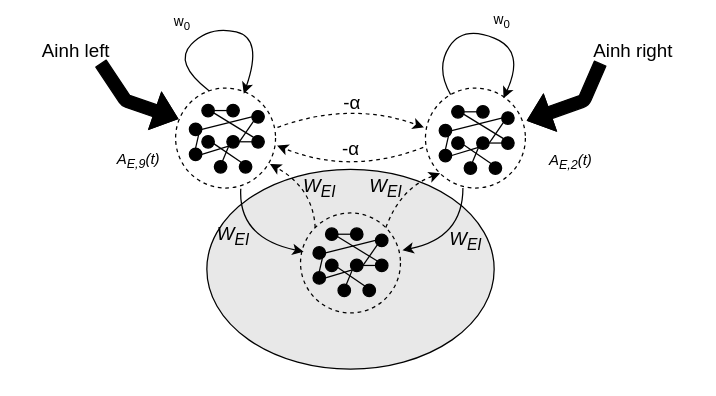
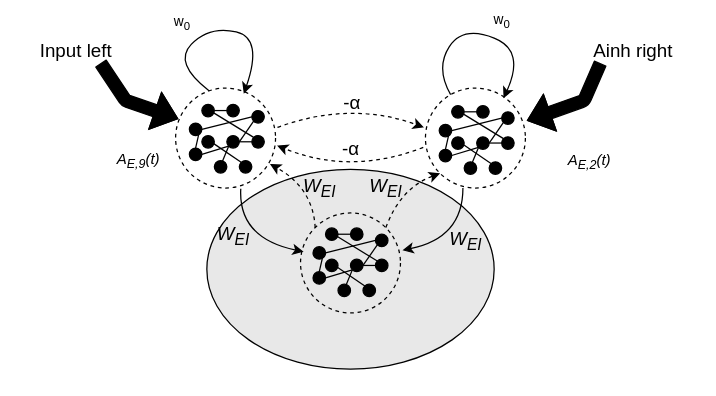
(76, 51) -> (76, 51)
(571, 162) -> (589, 162)
